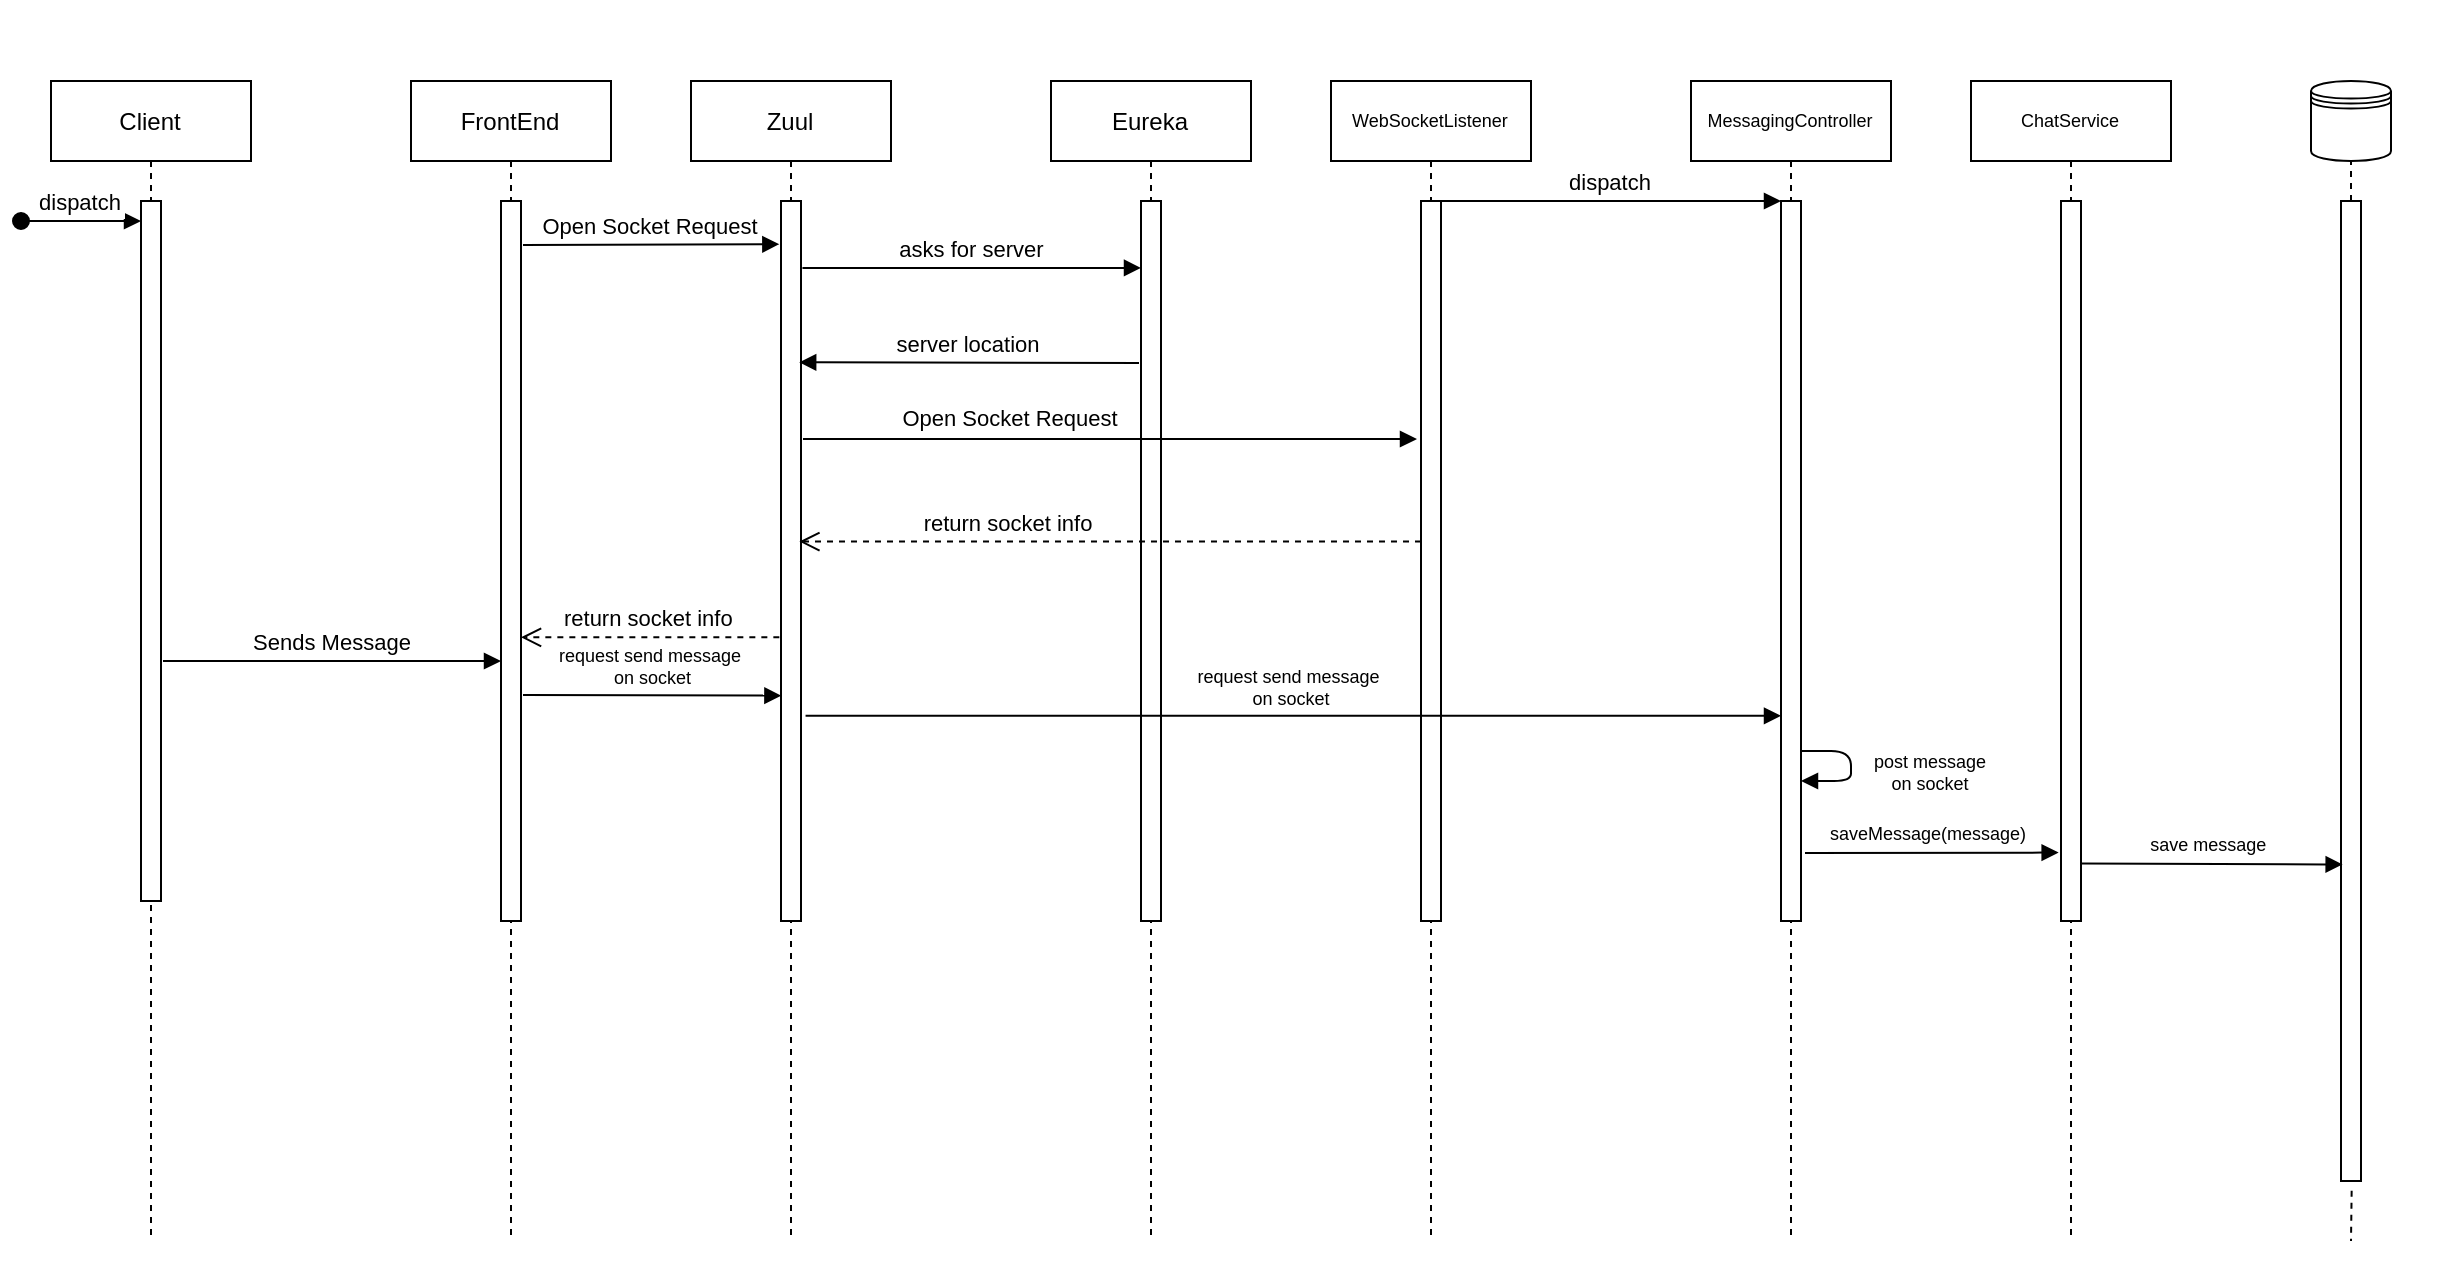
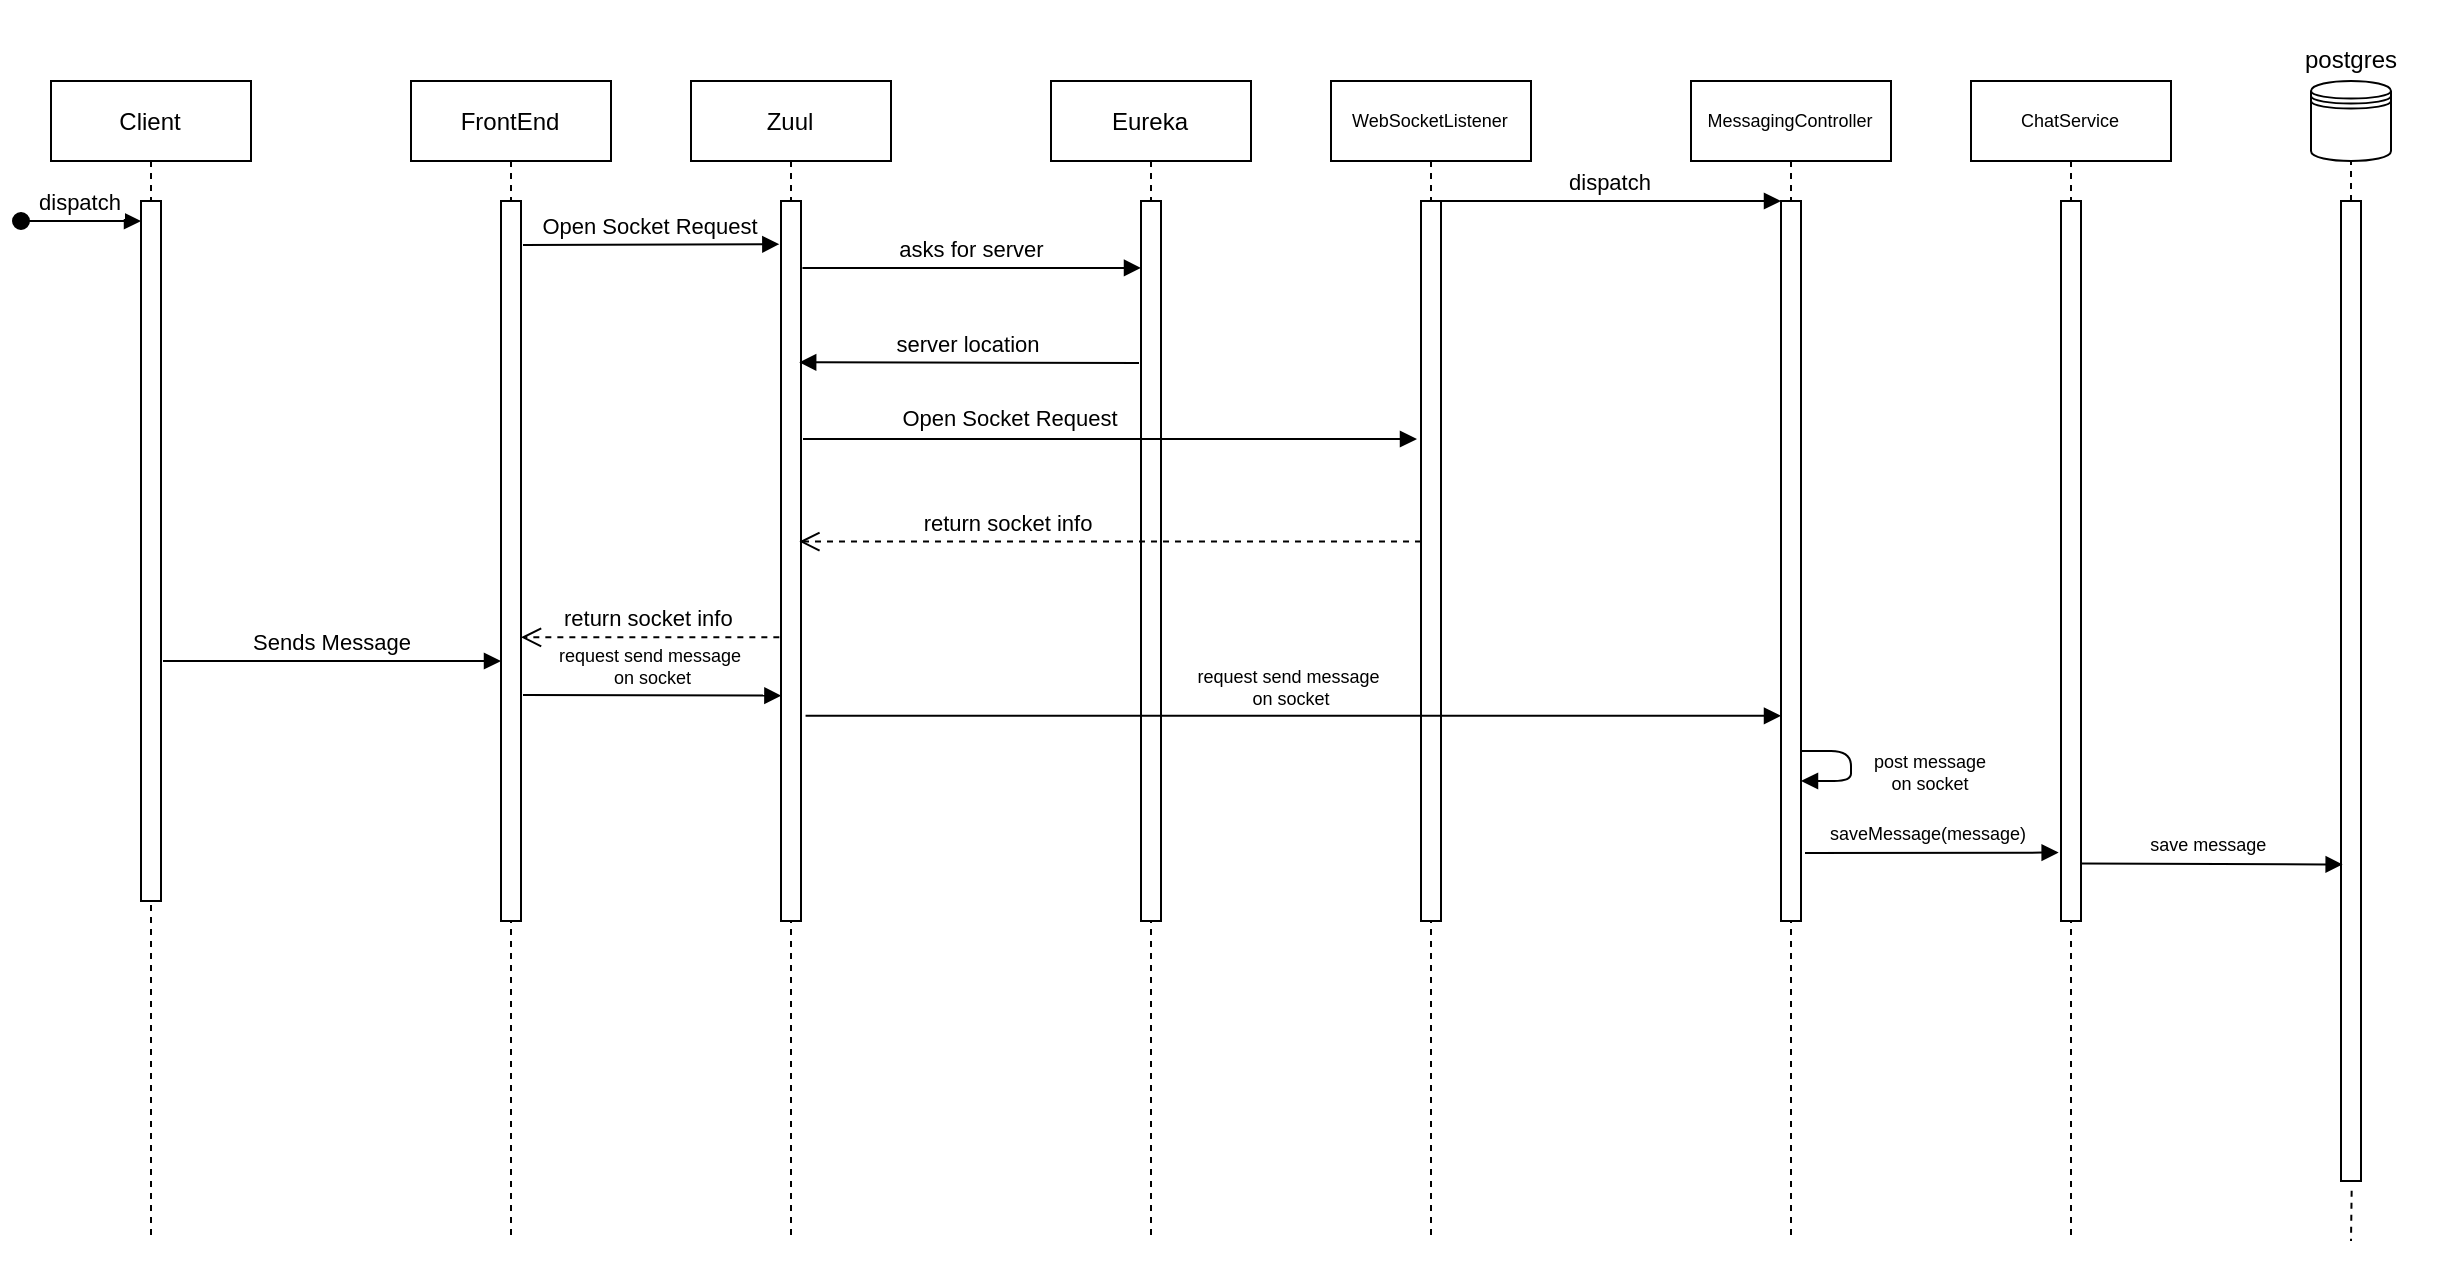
none -> (2351, 61)
